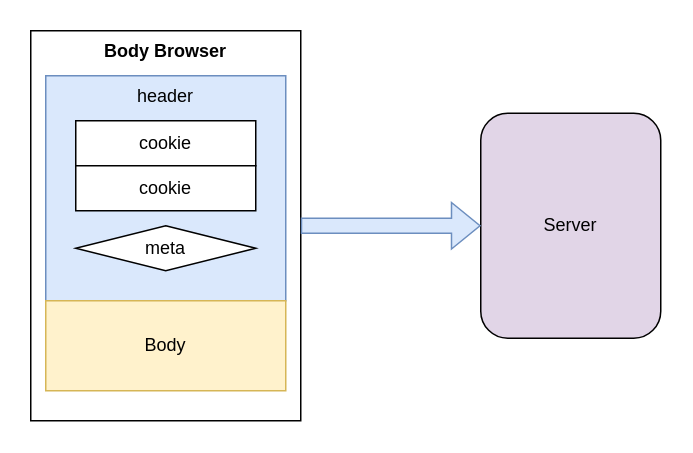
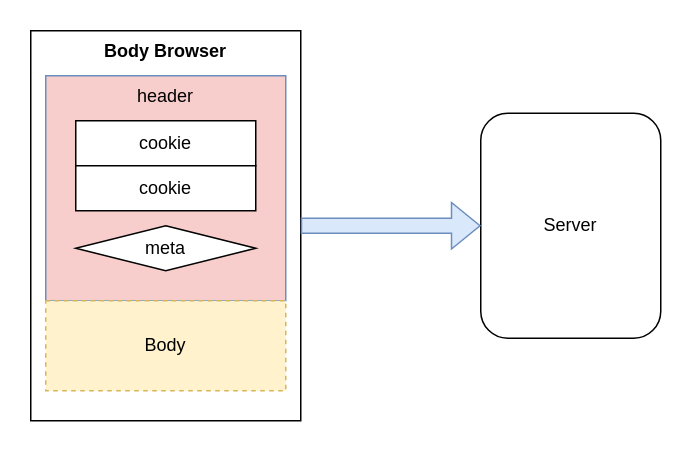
(166, 97) -> (166, 97)
(571, 226) -> (571, 226)
(166, 346) -> (166, 346)
